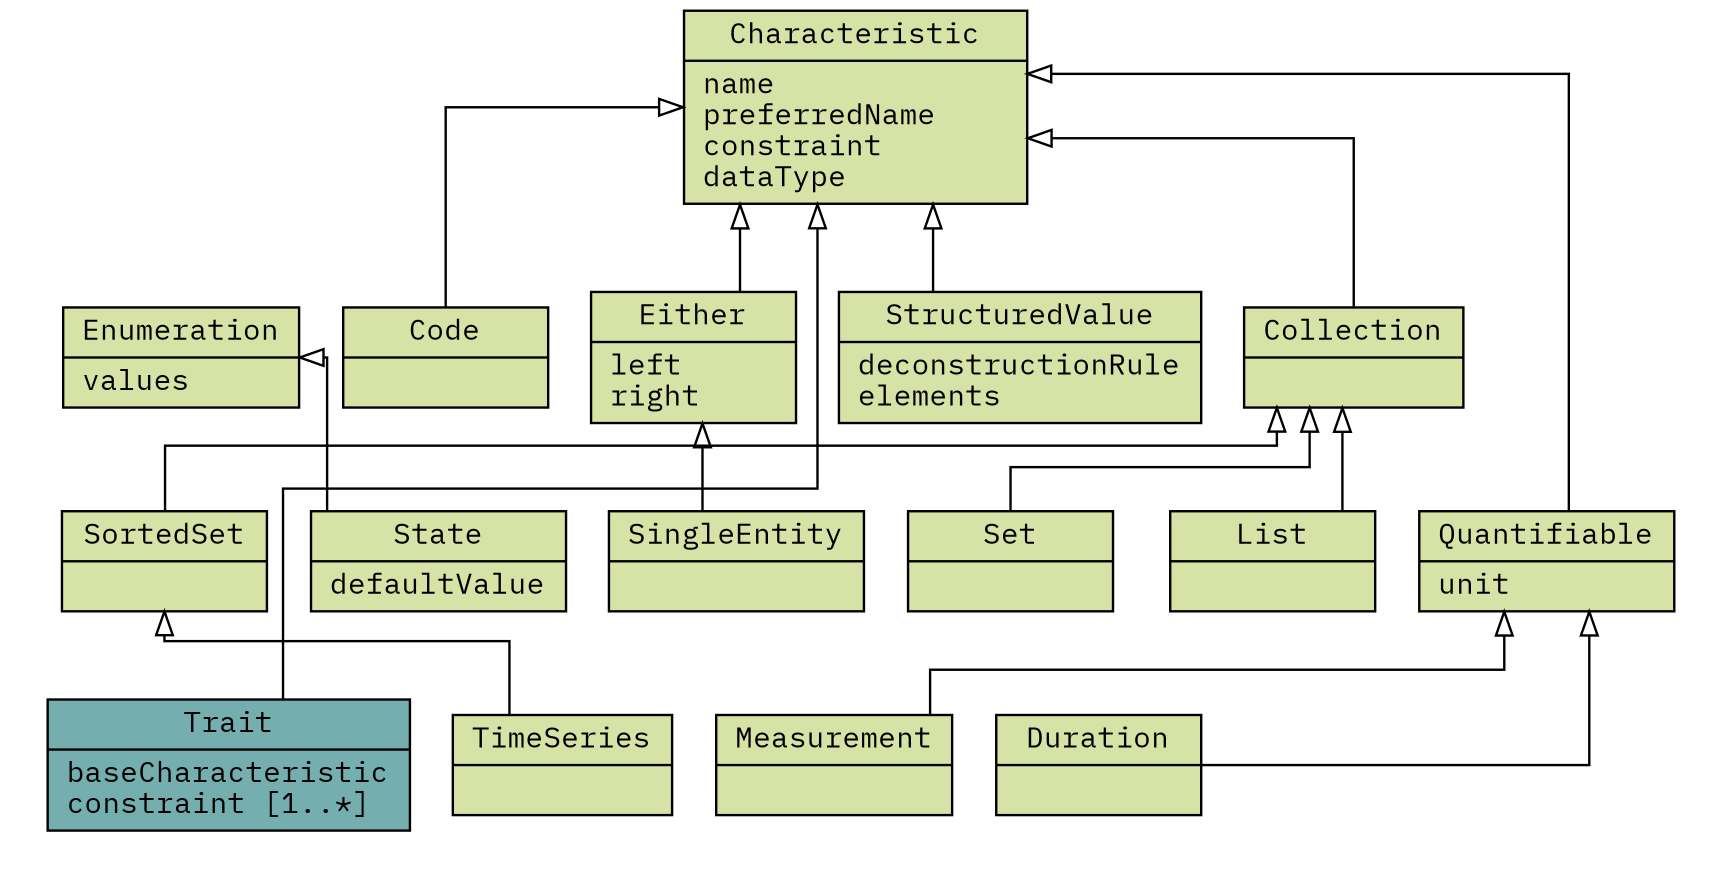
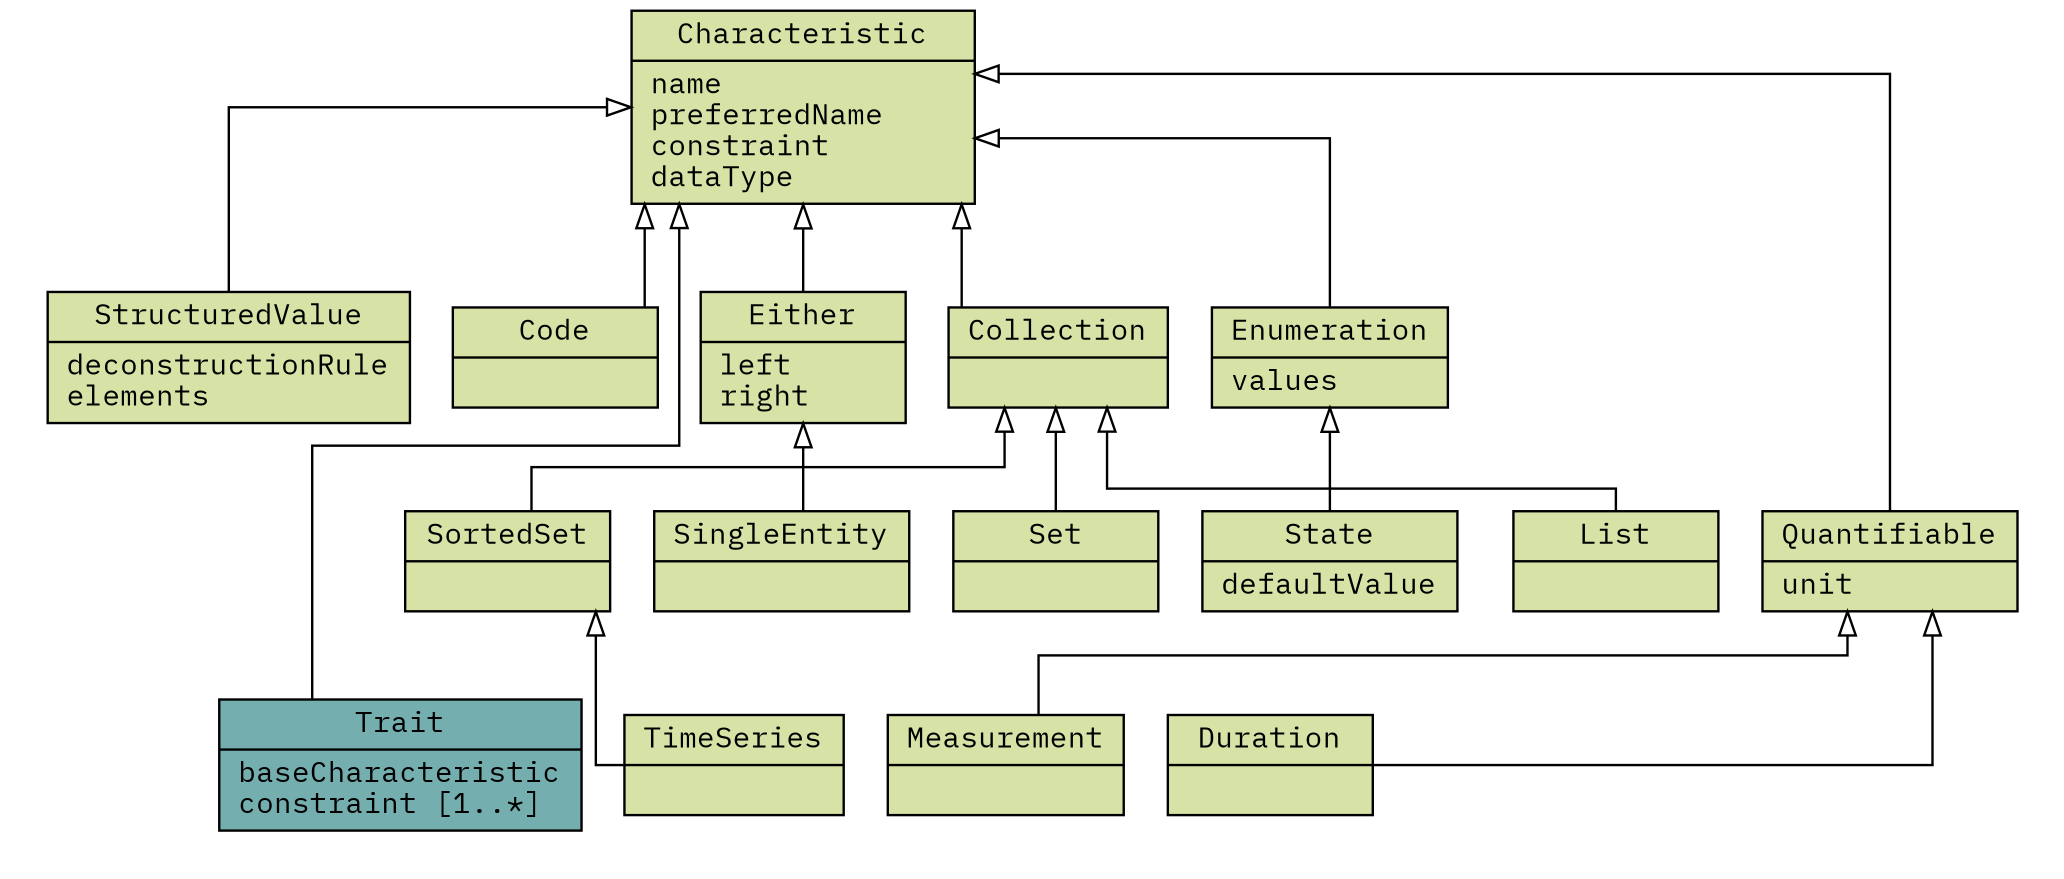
none -> (1249, 138)
